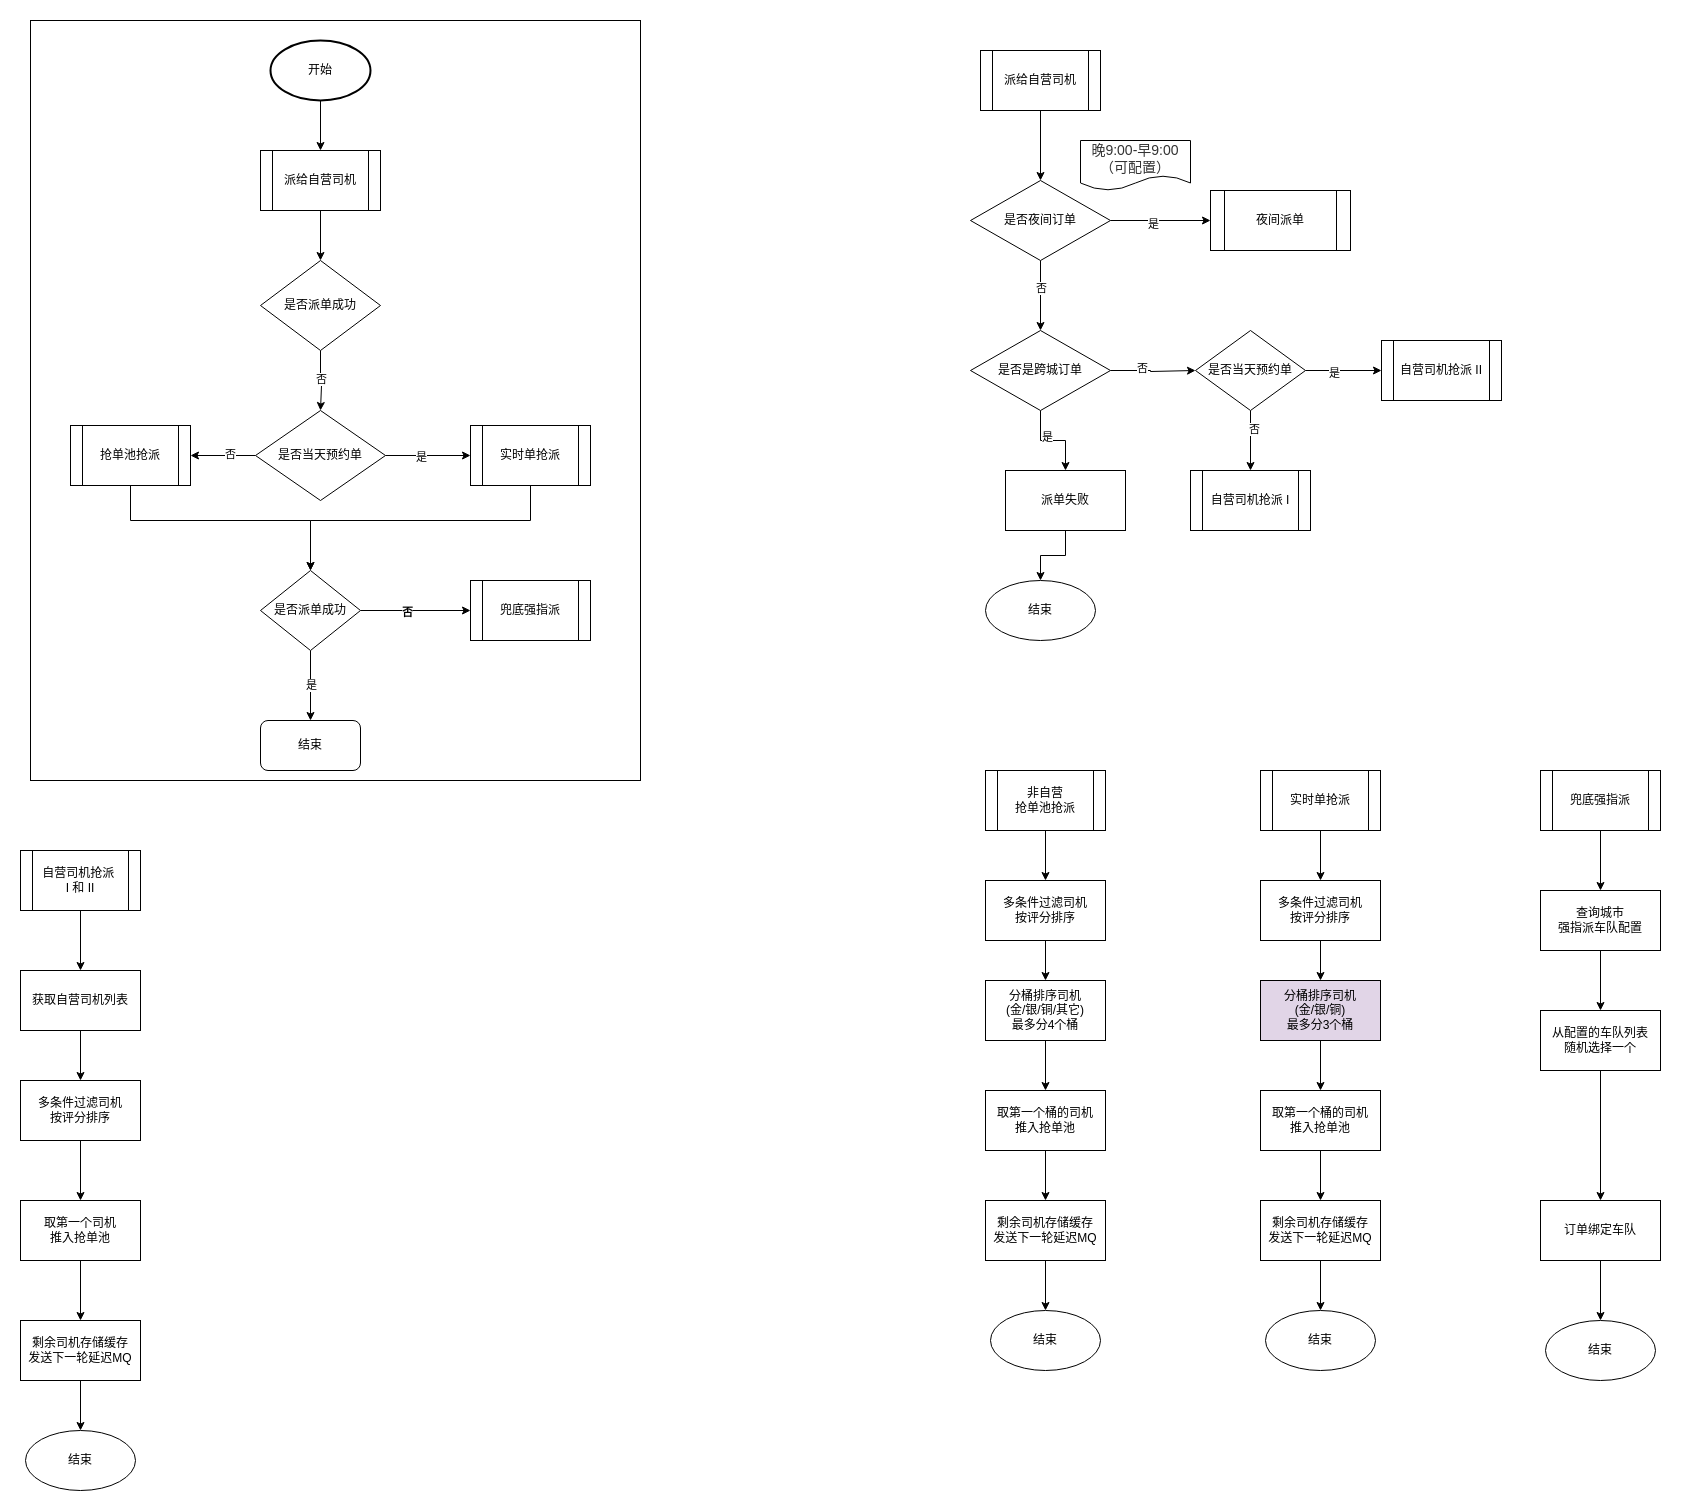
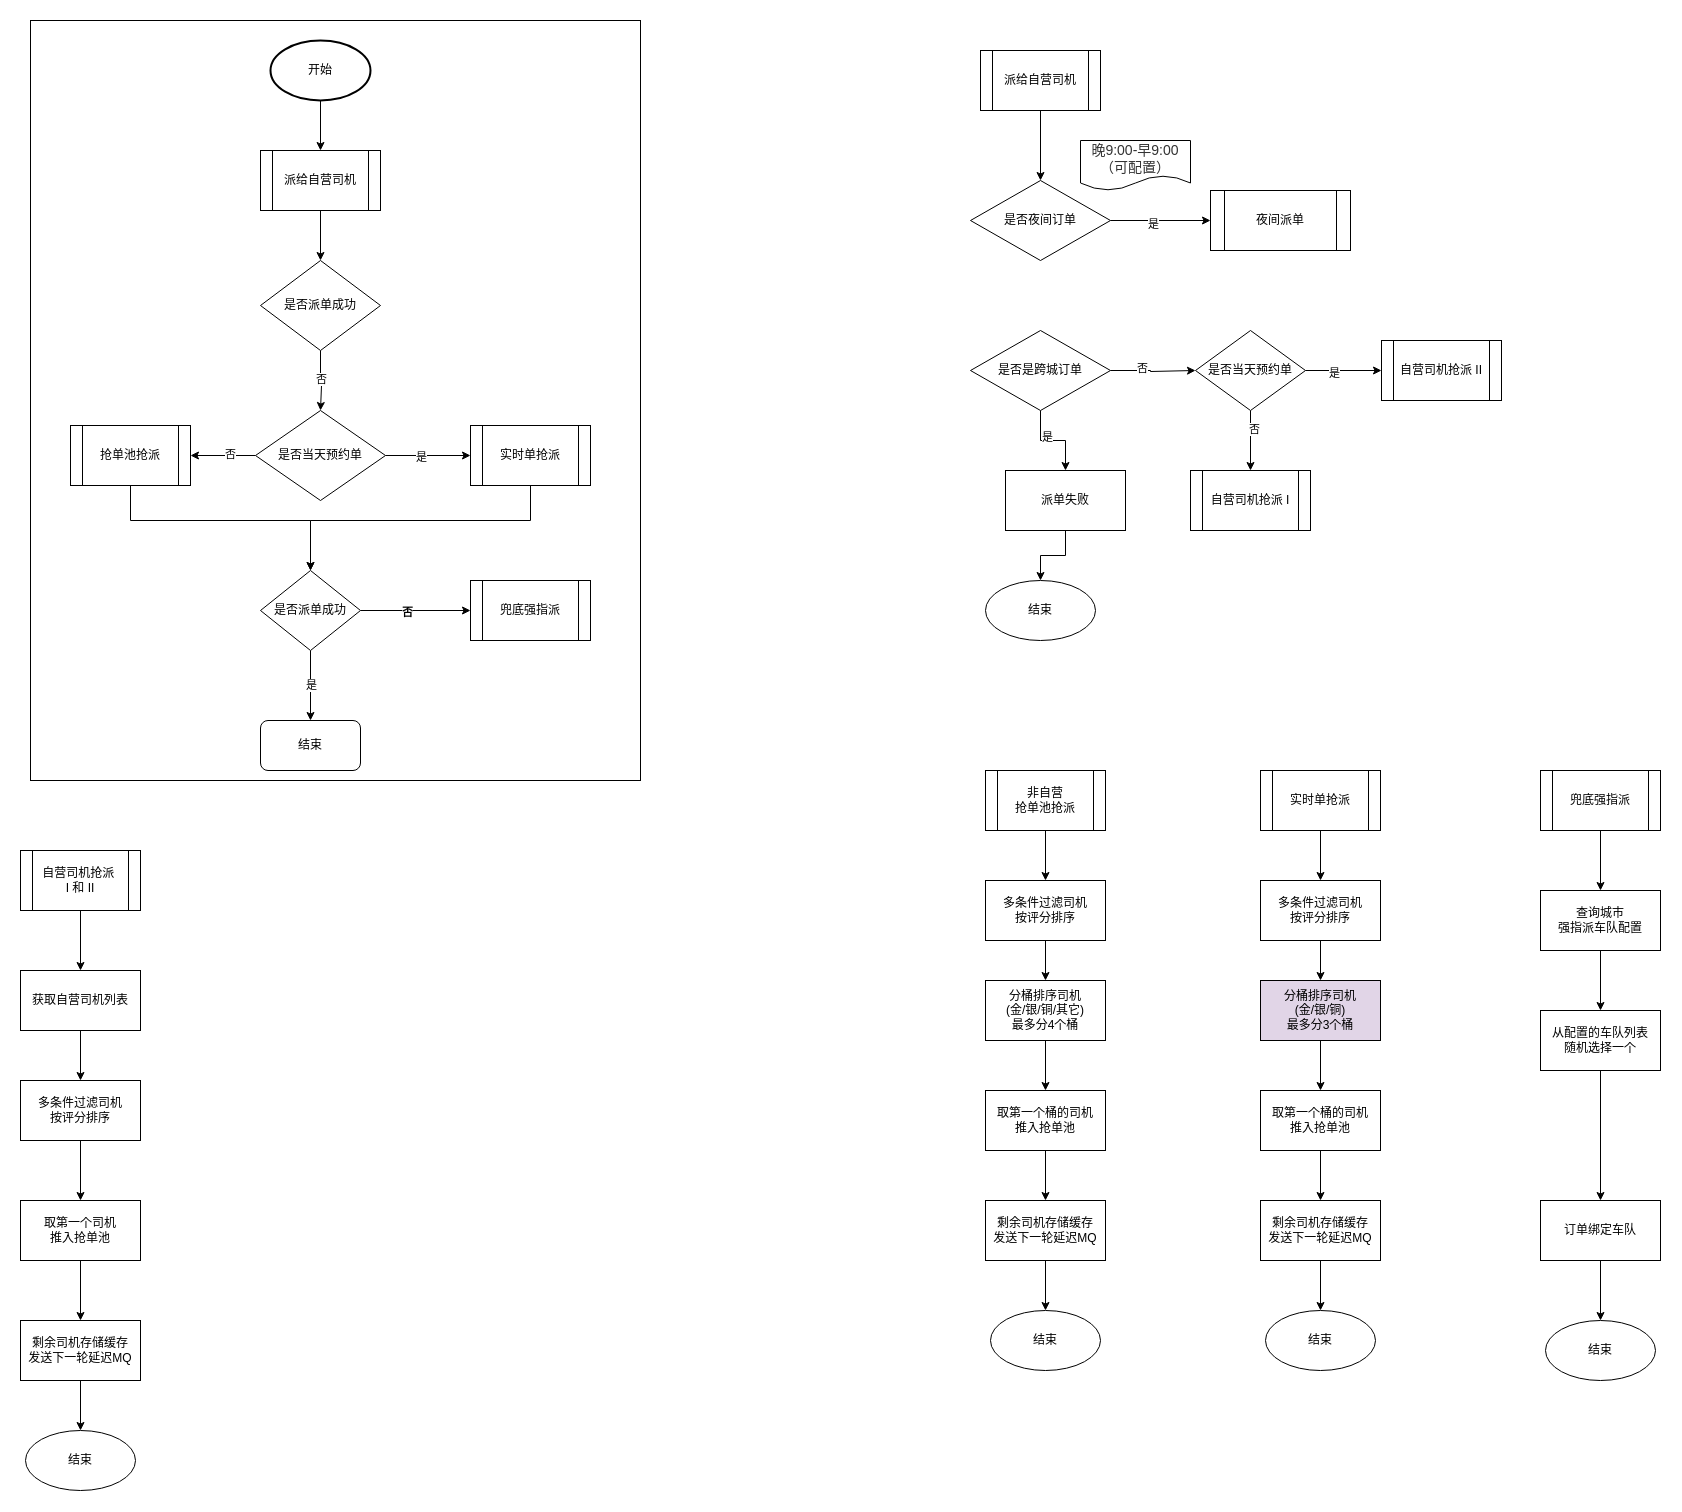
(1041, 292) -> none
